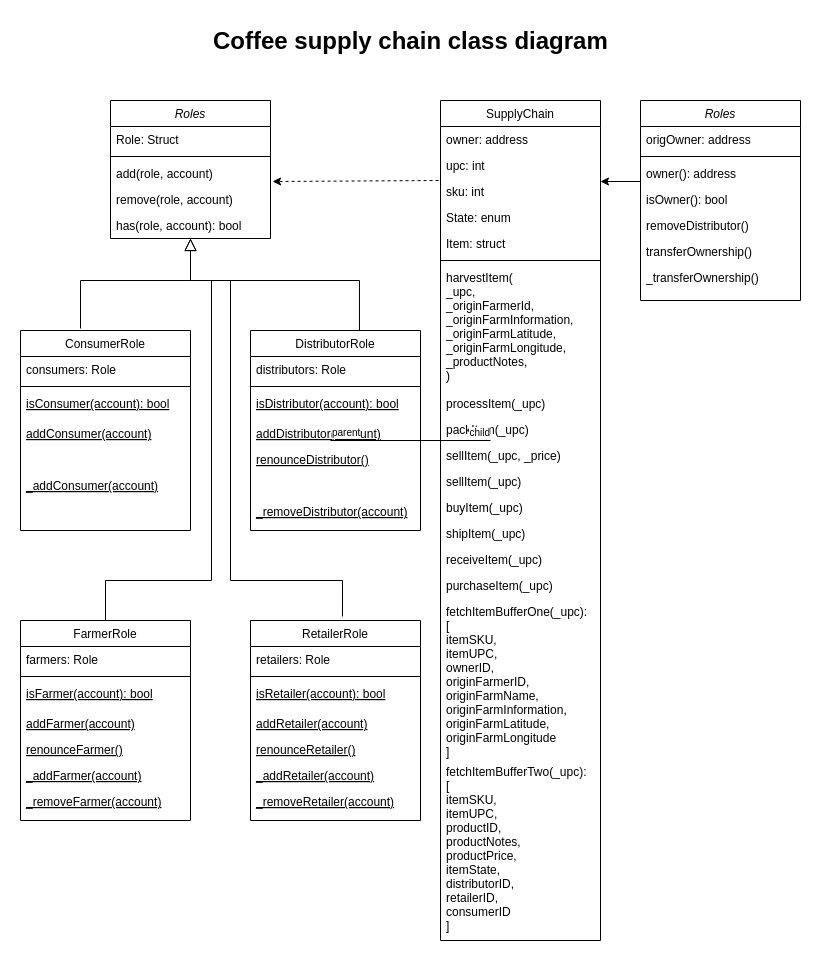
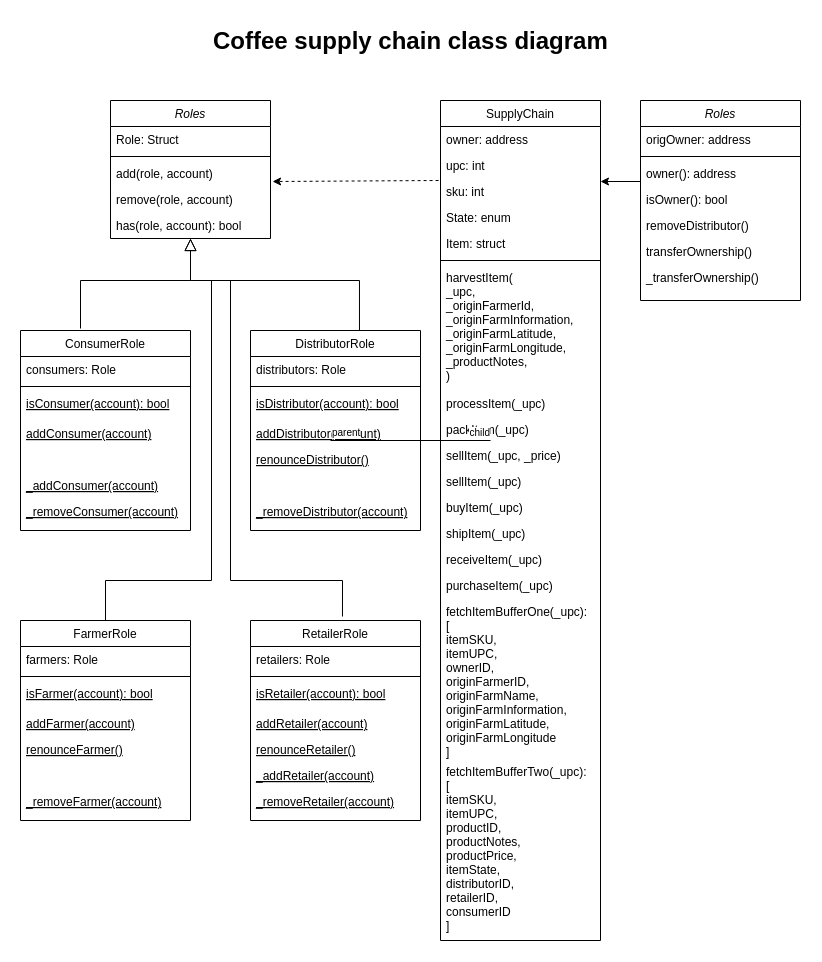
none -> (106, 515)
(106, 776) -> none
